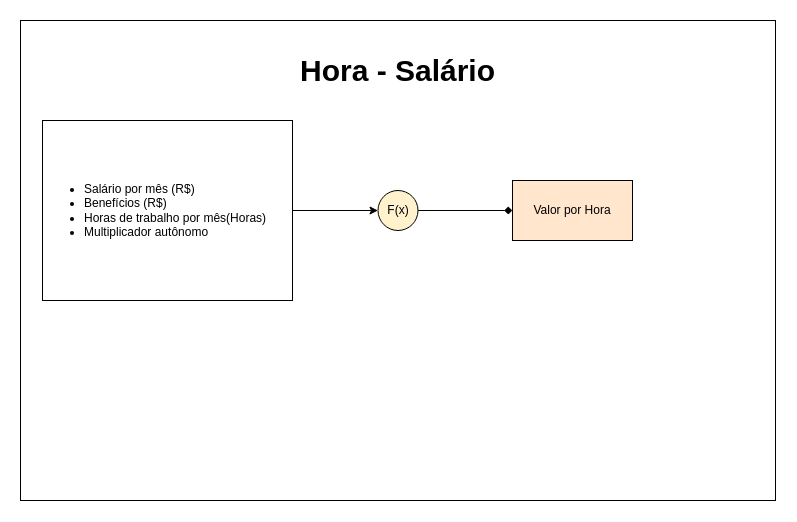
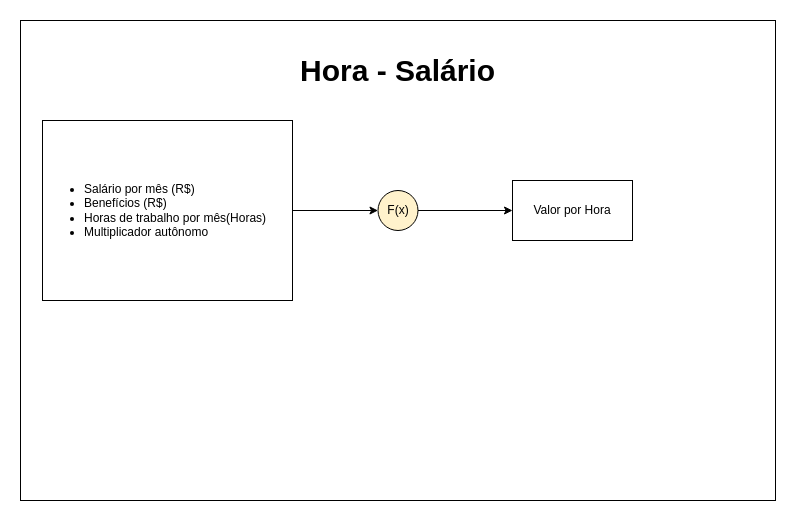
(504, 211) -> (504, 211)
(573, 211) -> (573, 211)
